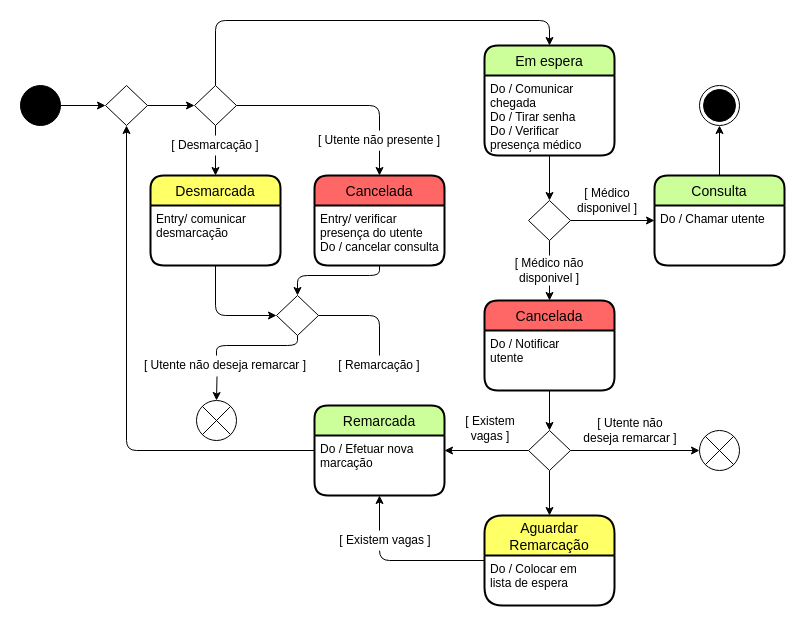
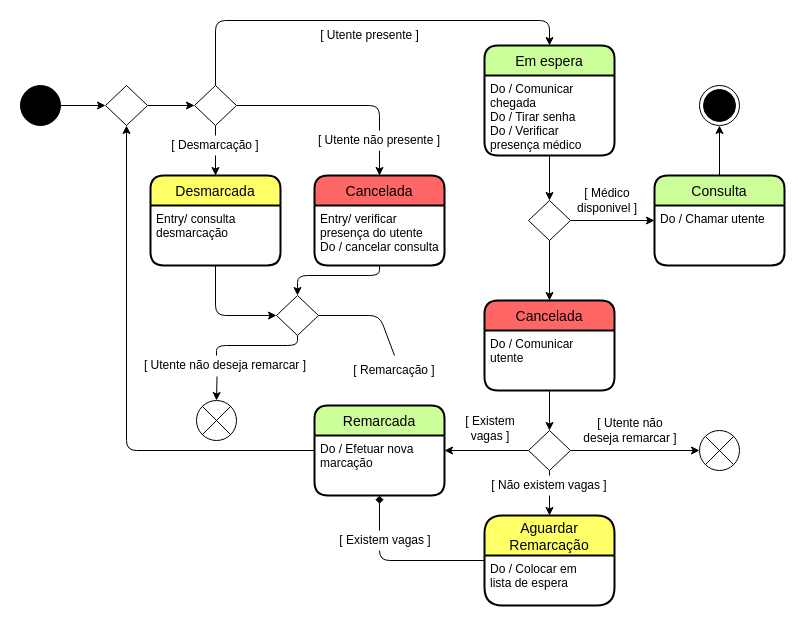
none -> (370, 36)
(207, 219) -> (203, 219)
(550, 271) -> none
(531, 344) -> (532, 344)
(380, 366) -> (395, 371)
none -> (550, 486)
(380, 504) -> (380, 504)
